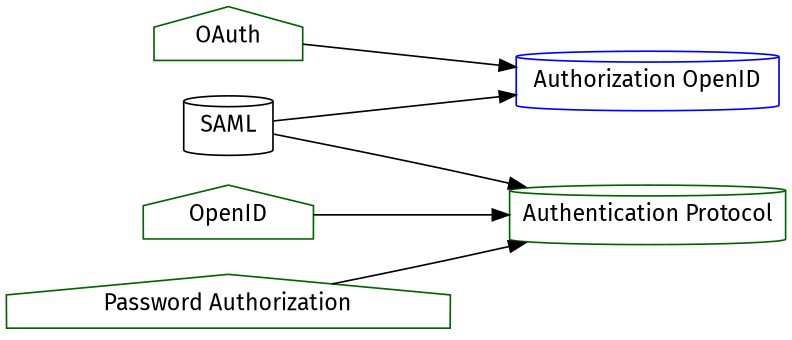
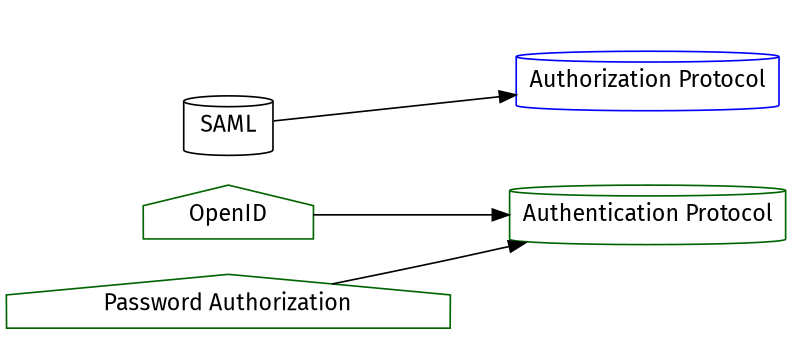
(228, 36) -> none
(648, 81) -> (648, 81)
(391, 158) -> none
